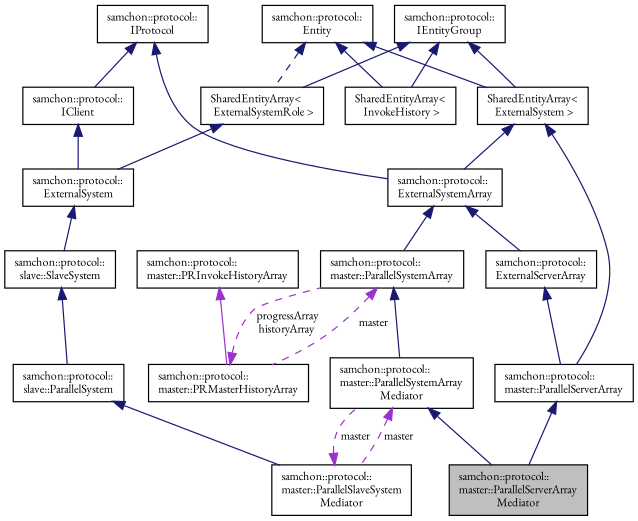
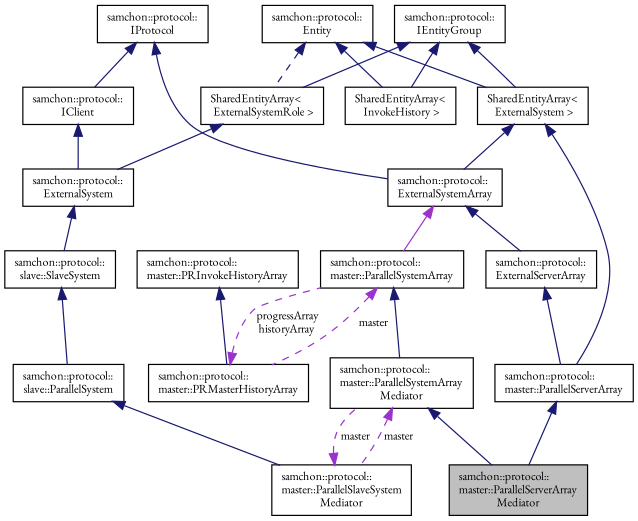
(415, 234) -> (415, 234)
(224, 332) -> (224, 332)
